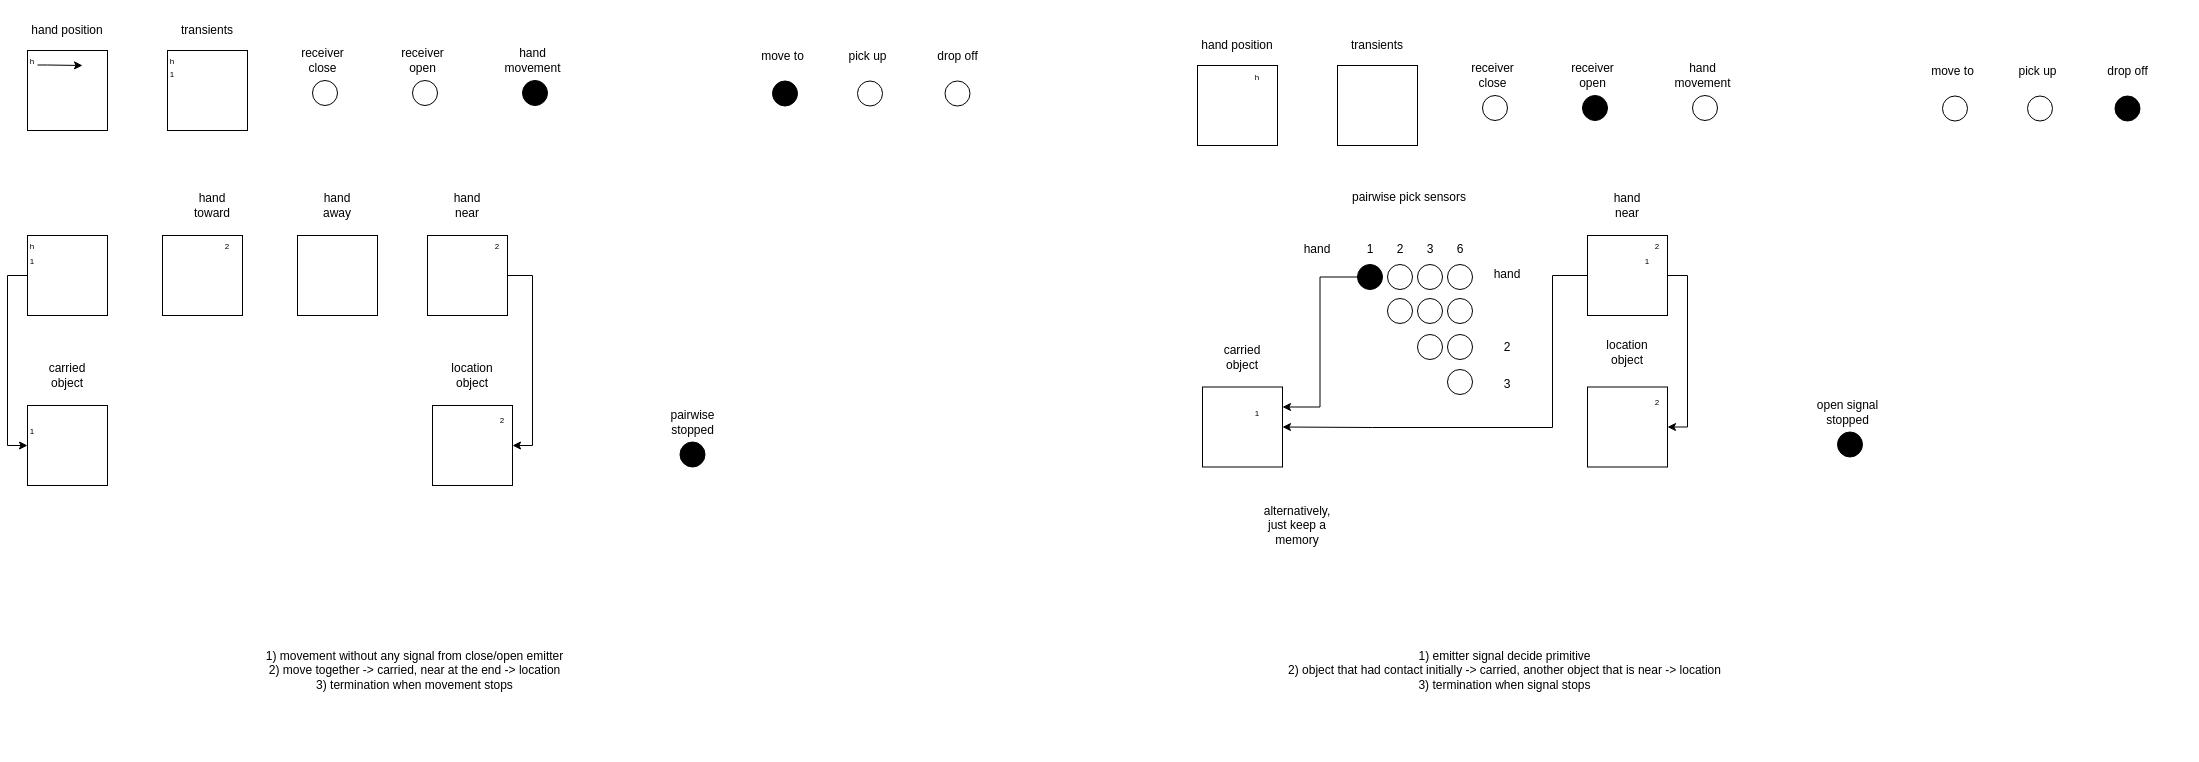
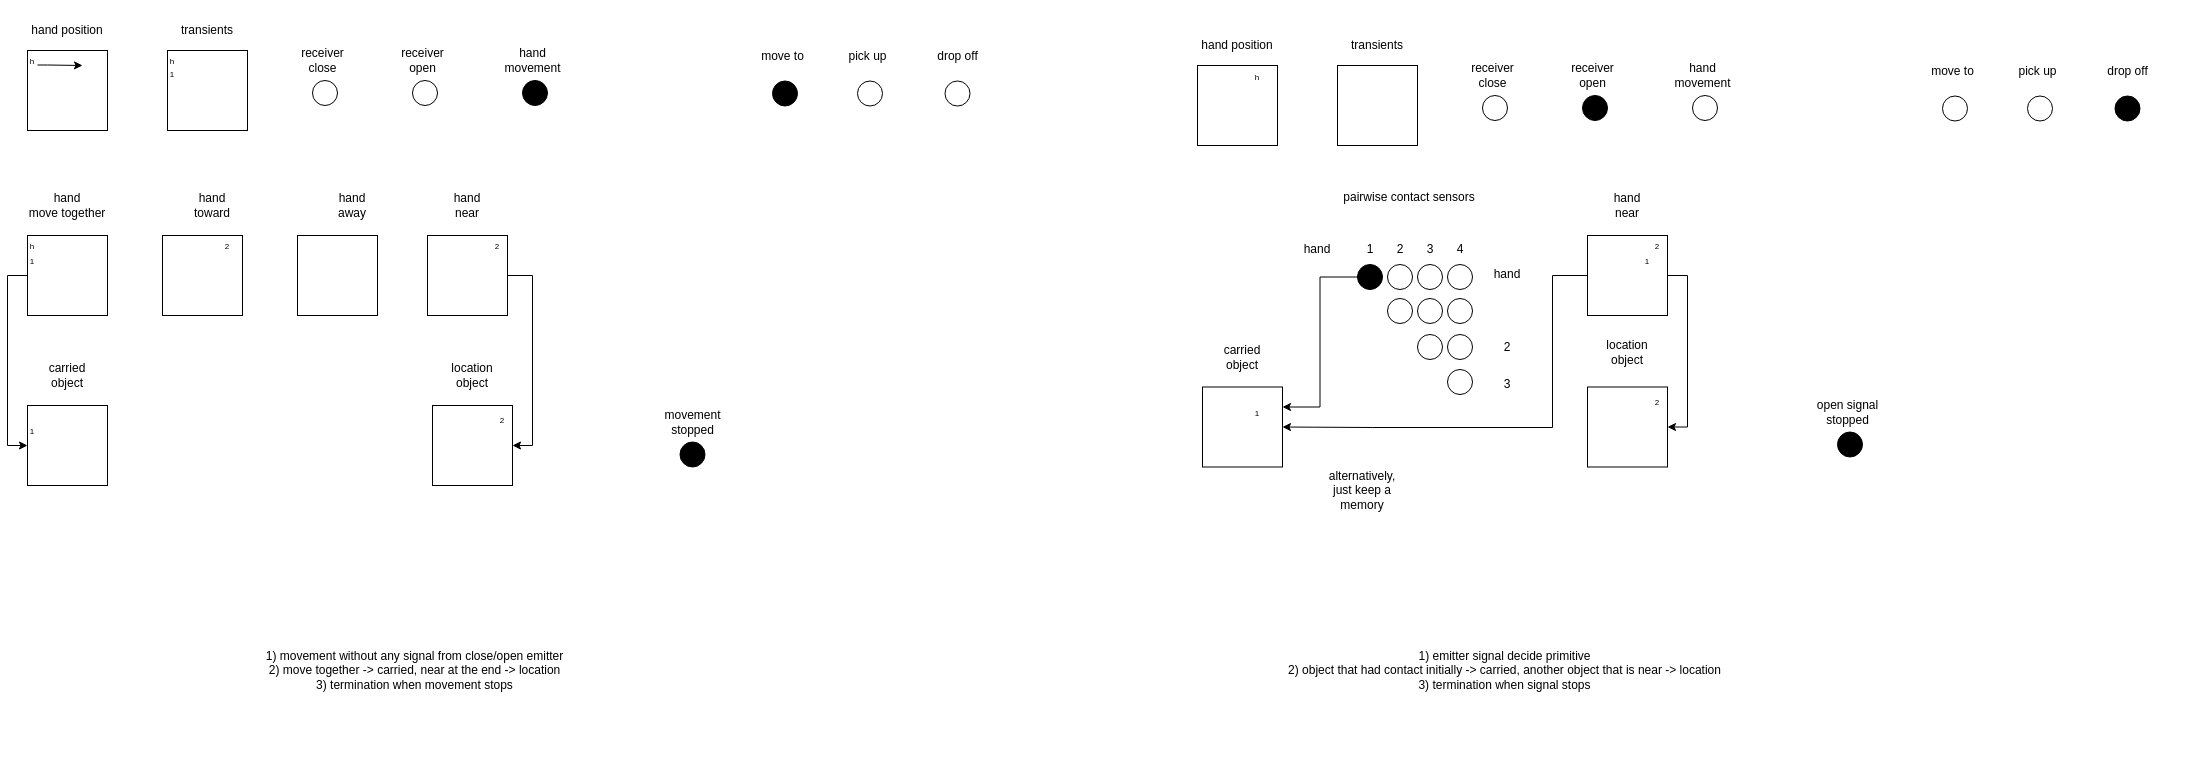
(1410, 198) -> (1410, 198)
none -> (68, 206)
(338, 206) -> (353, 206)
(1461, 250) -> (1461, 250)
(693, 423) -> (693, 423)
(1298, 526) -> (1363, 491)
